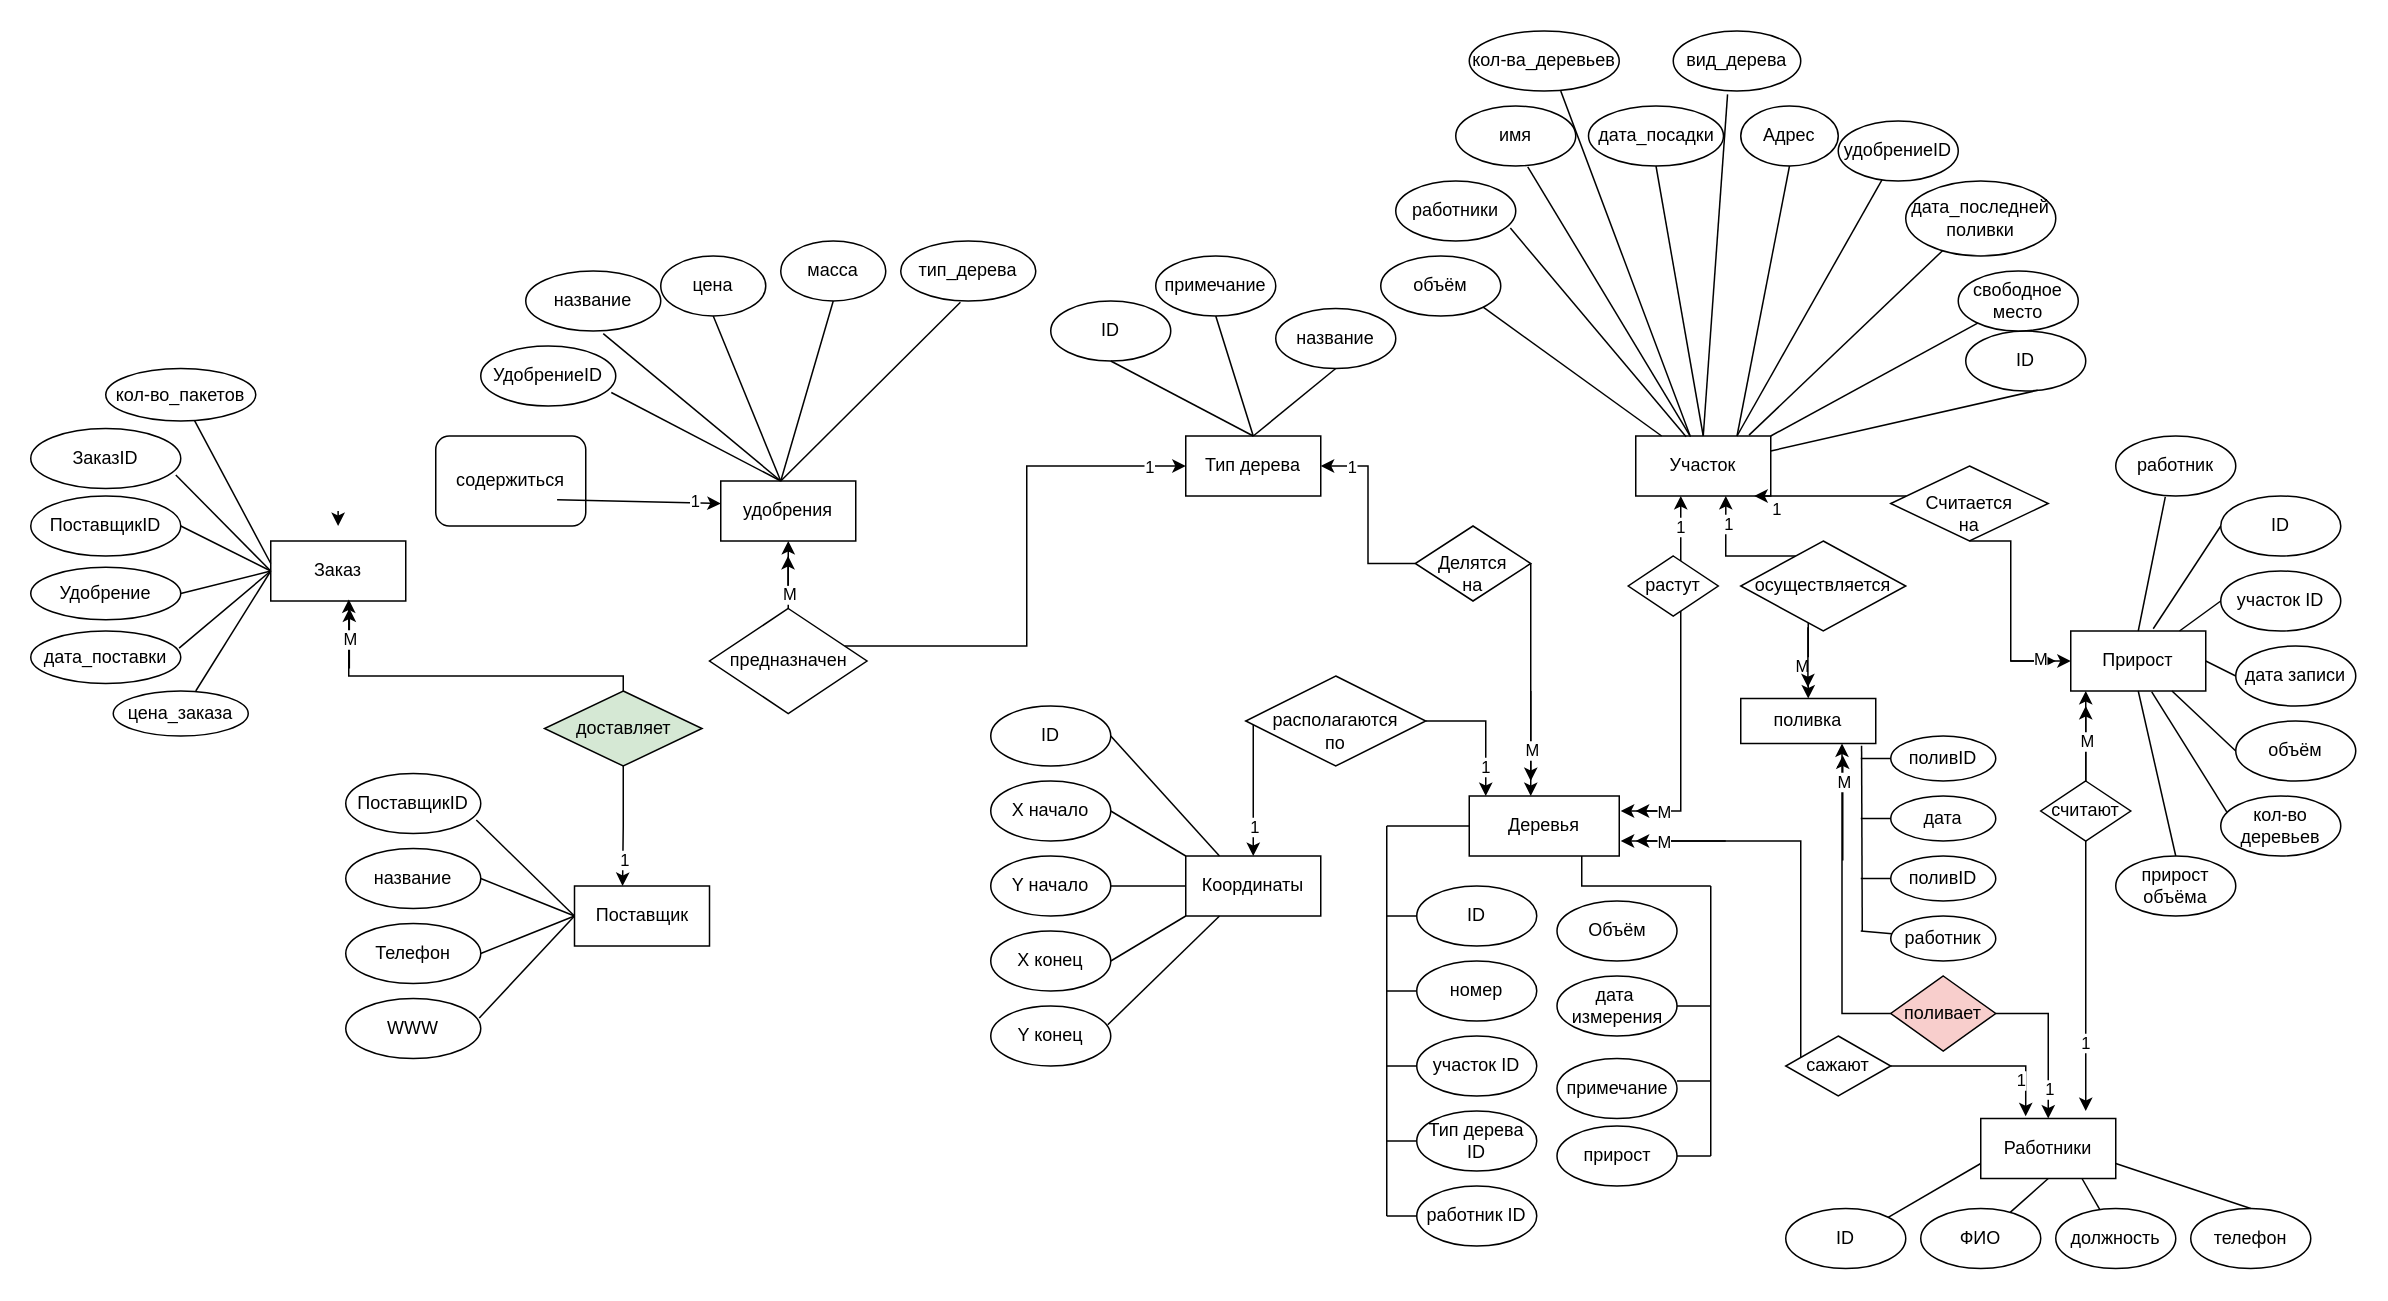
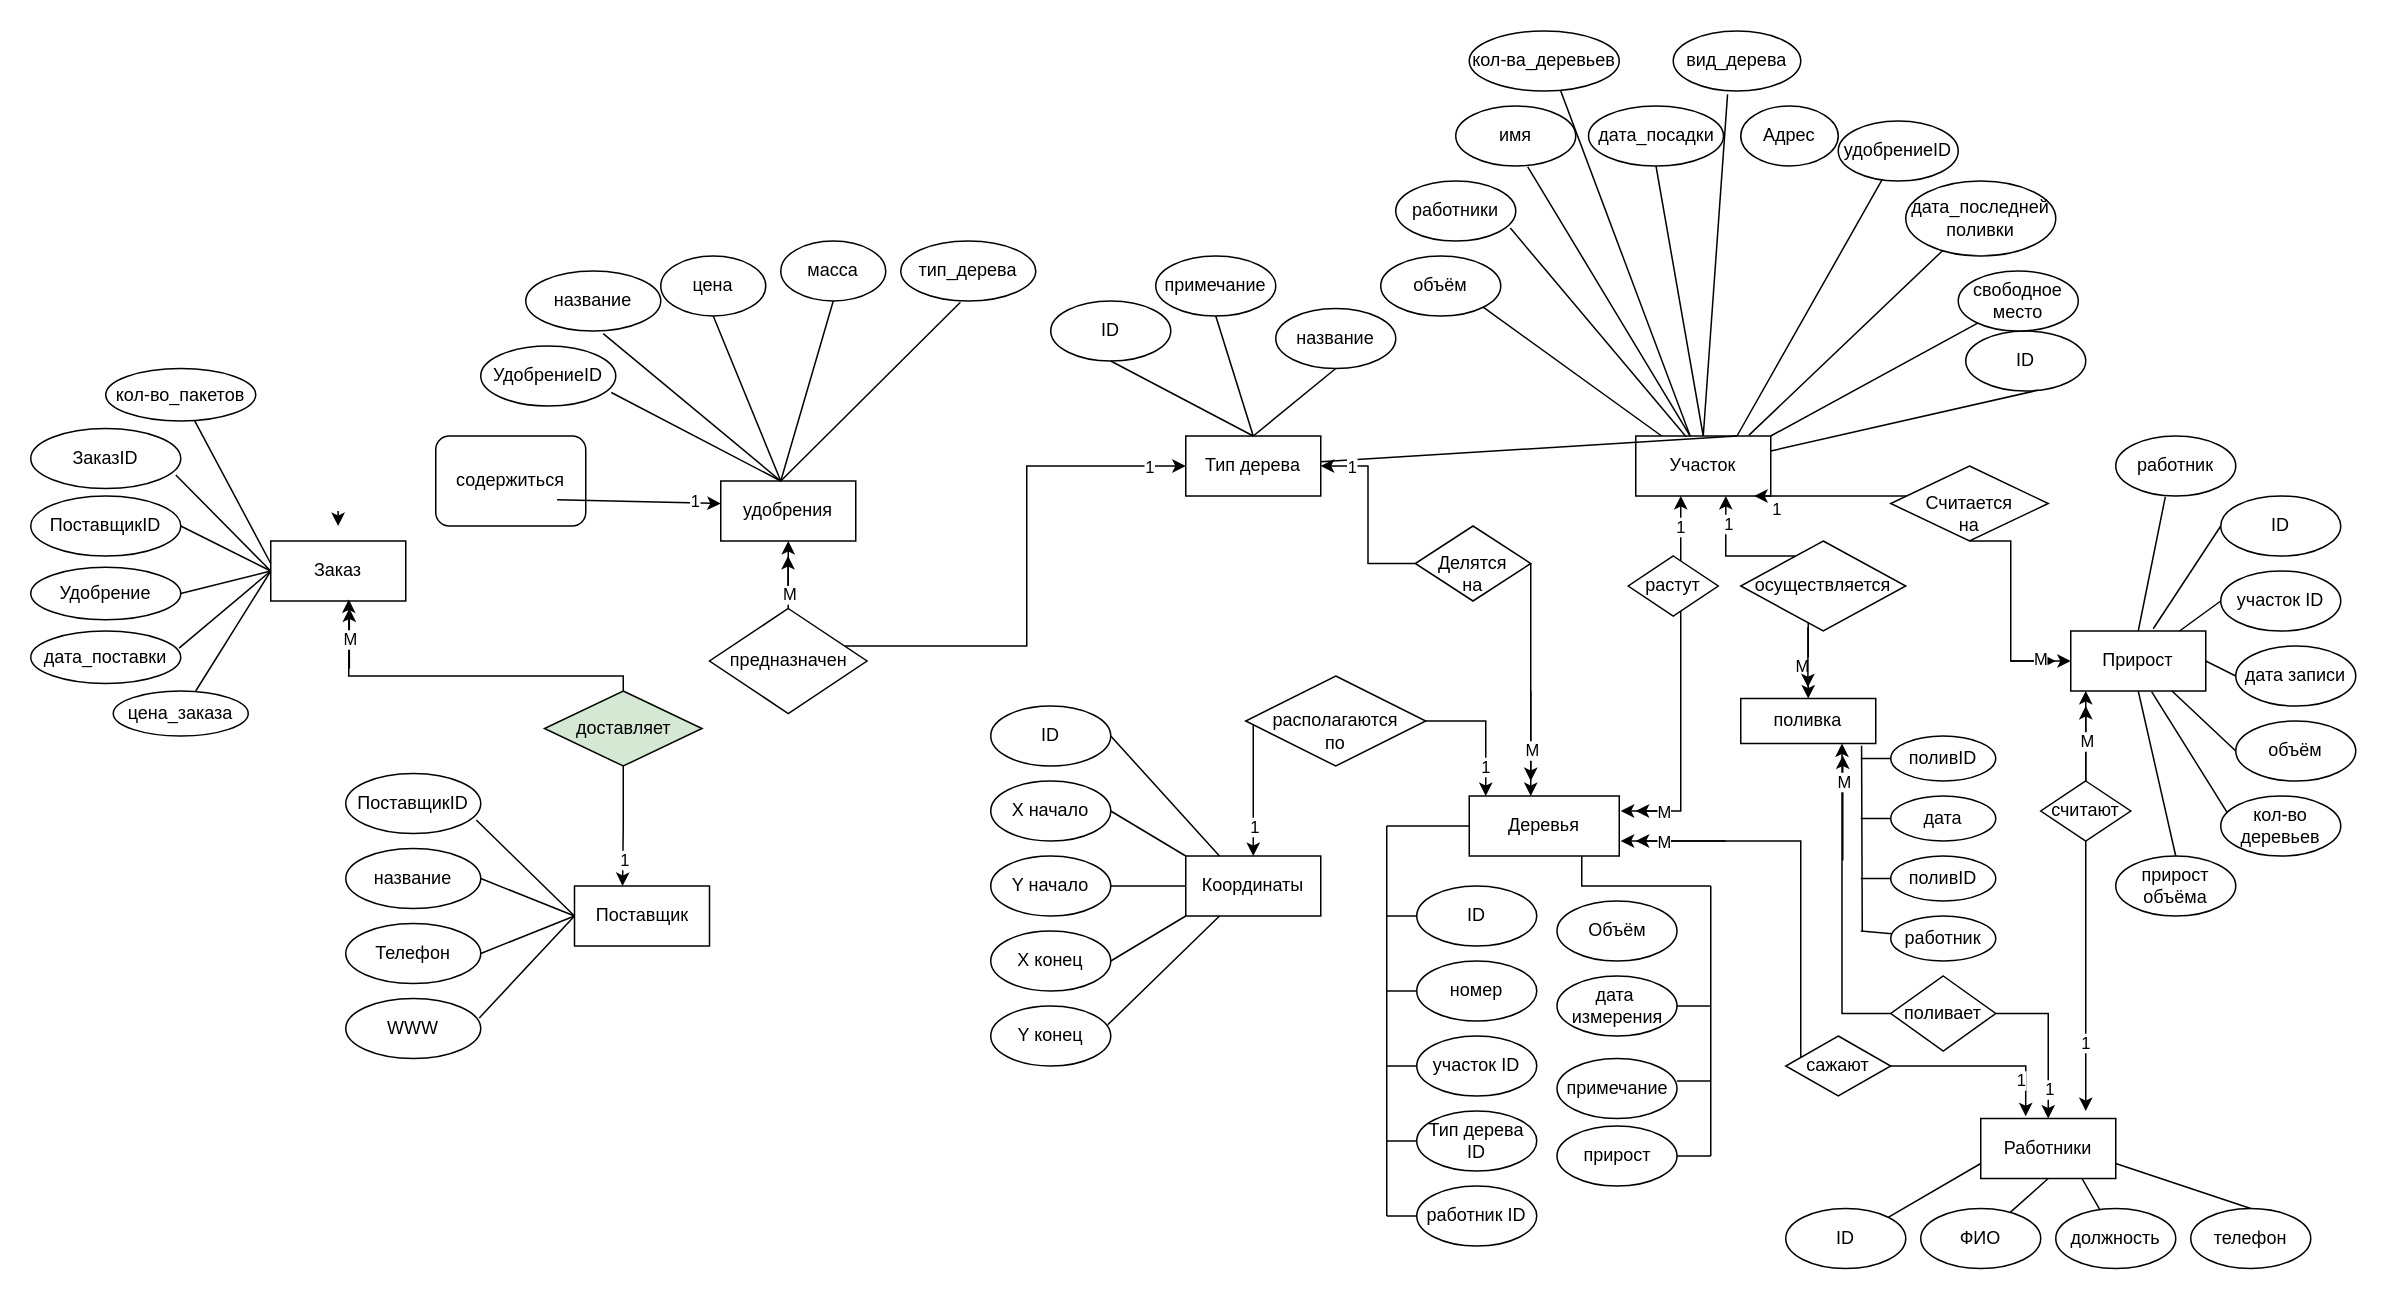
(1764, 296) -> (1541, 448)
(1943, 1013) -> (1943, 1013)
